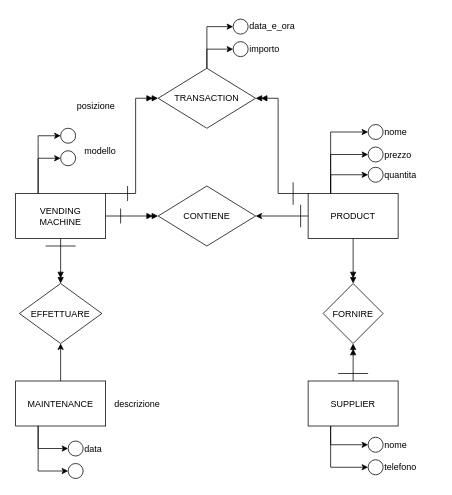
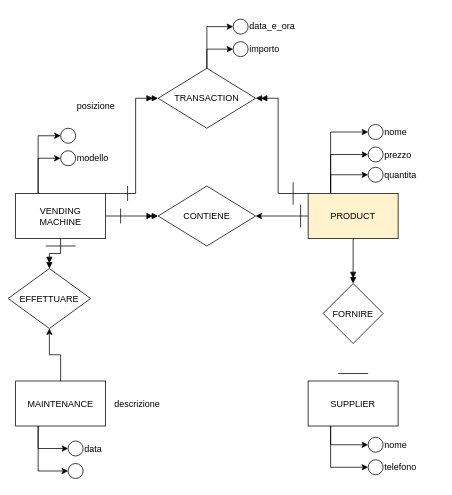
(109, 151) -> (102, 158)
(353, 216) -> (353, 216)
(60, 314) -> (49, 299)
(353, 356) -> none
